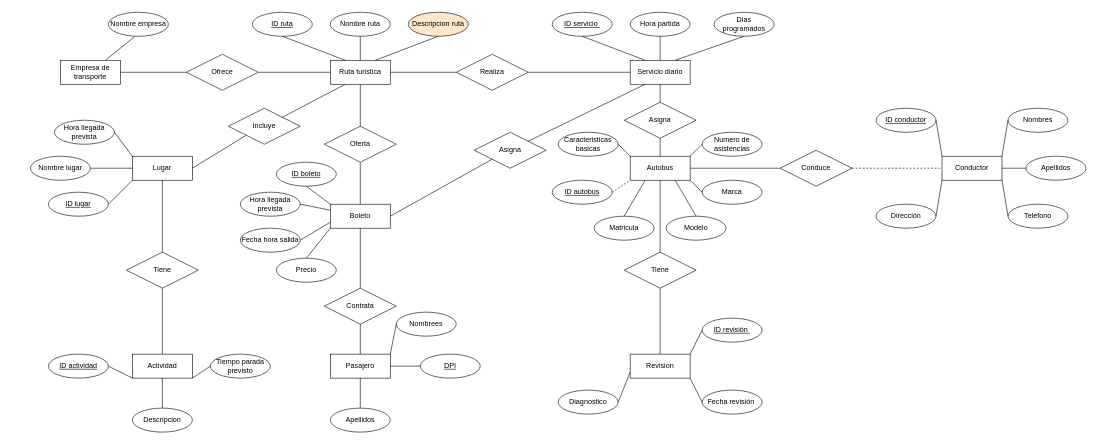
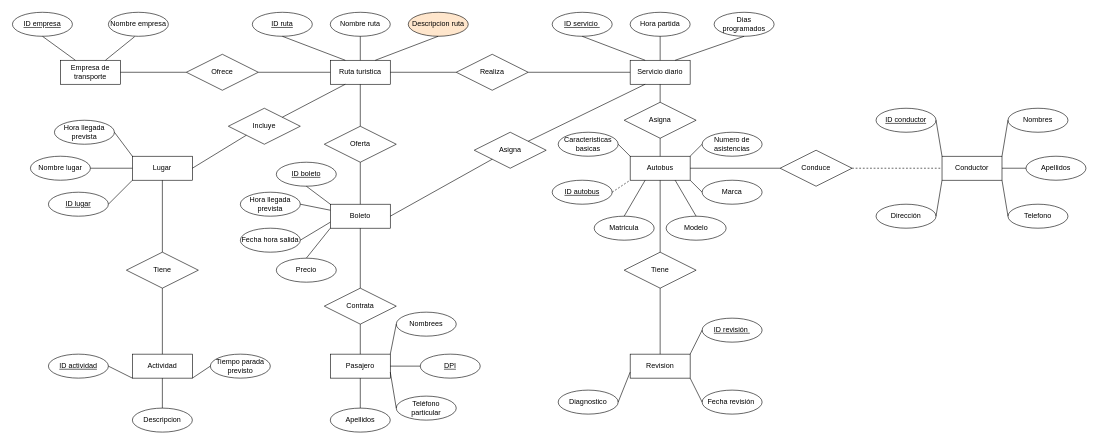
none -> (42, 24)
none -> (59, 48)
none -> (394, 392)
none -> (426, 408)
